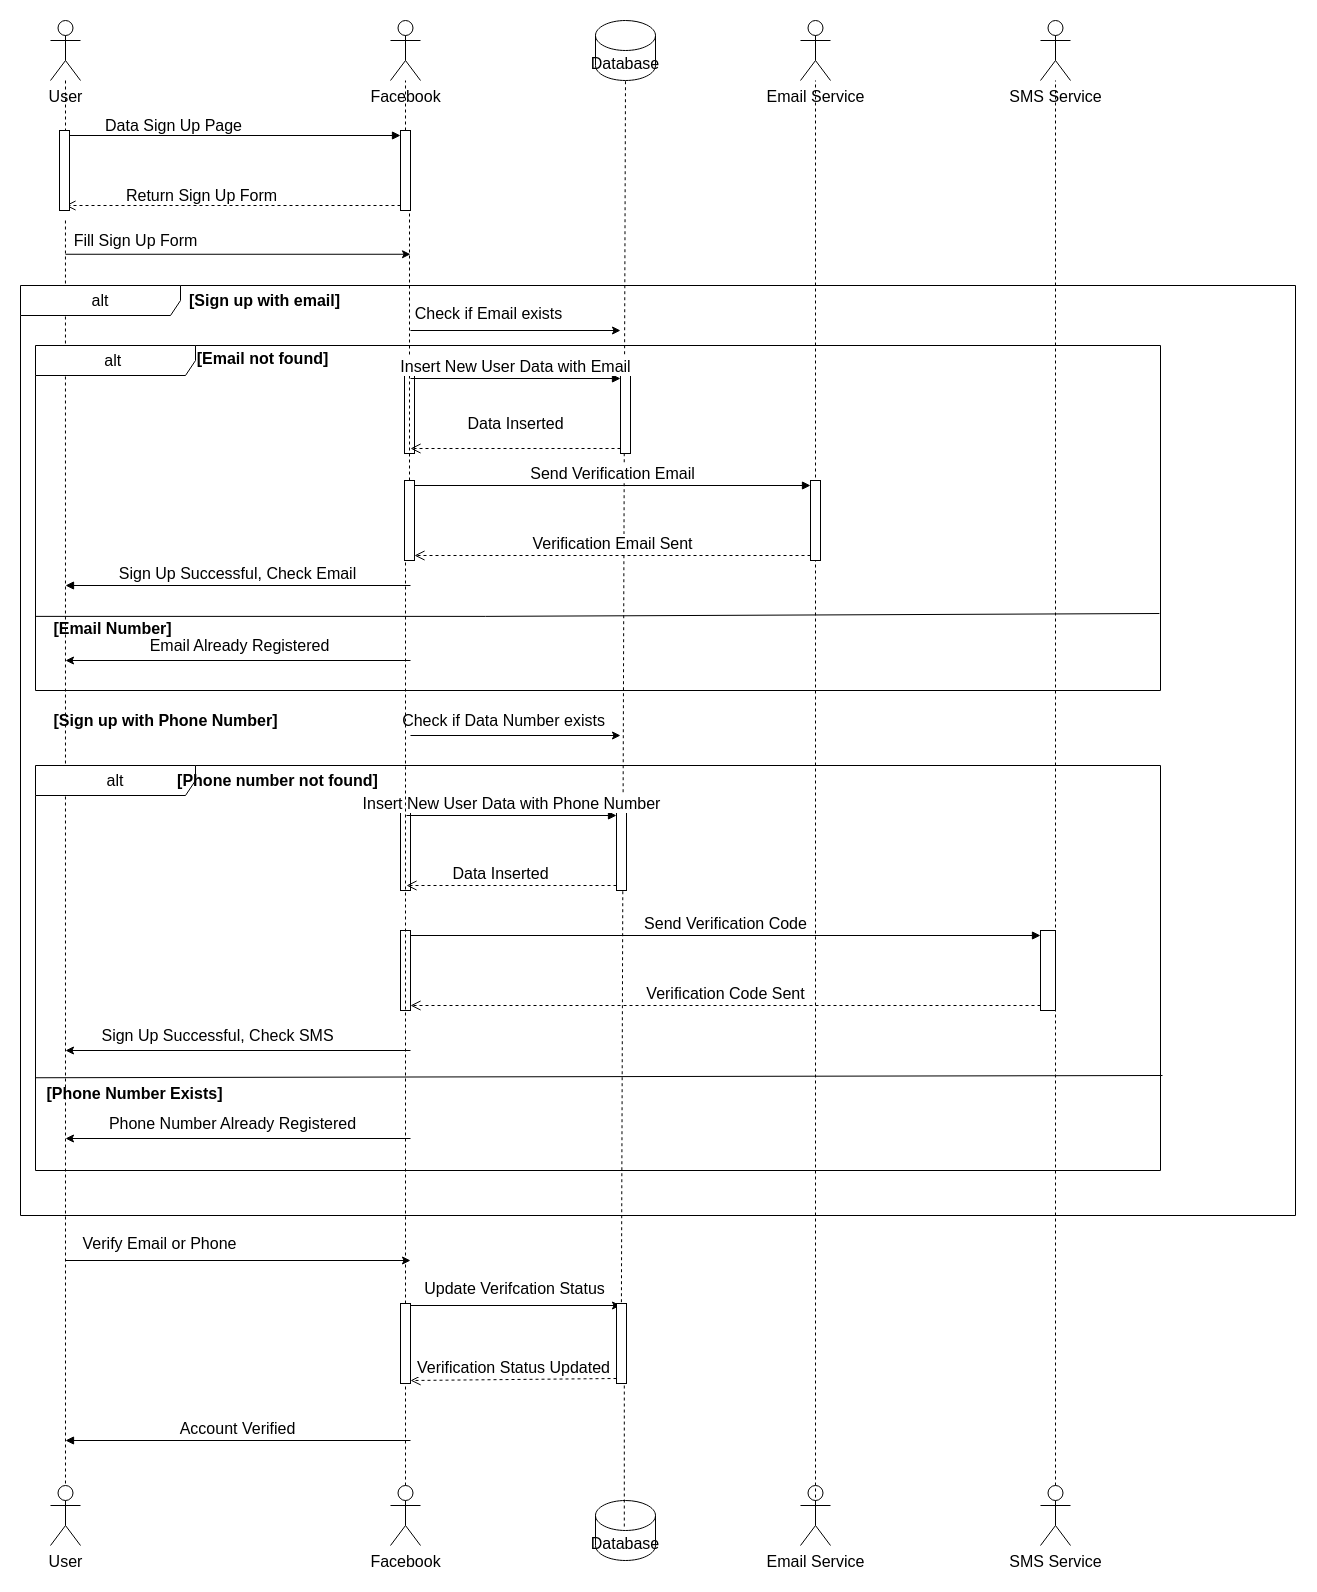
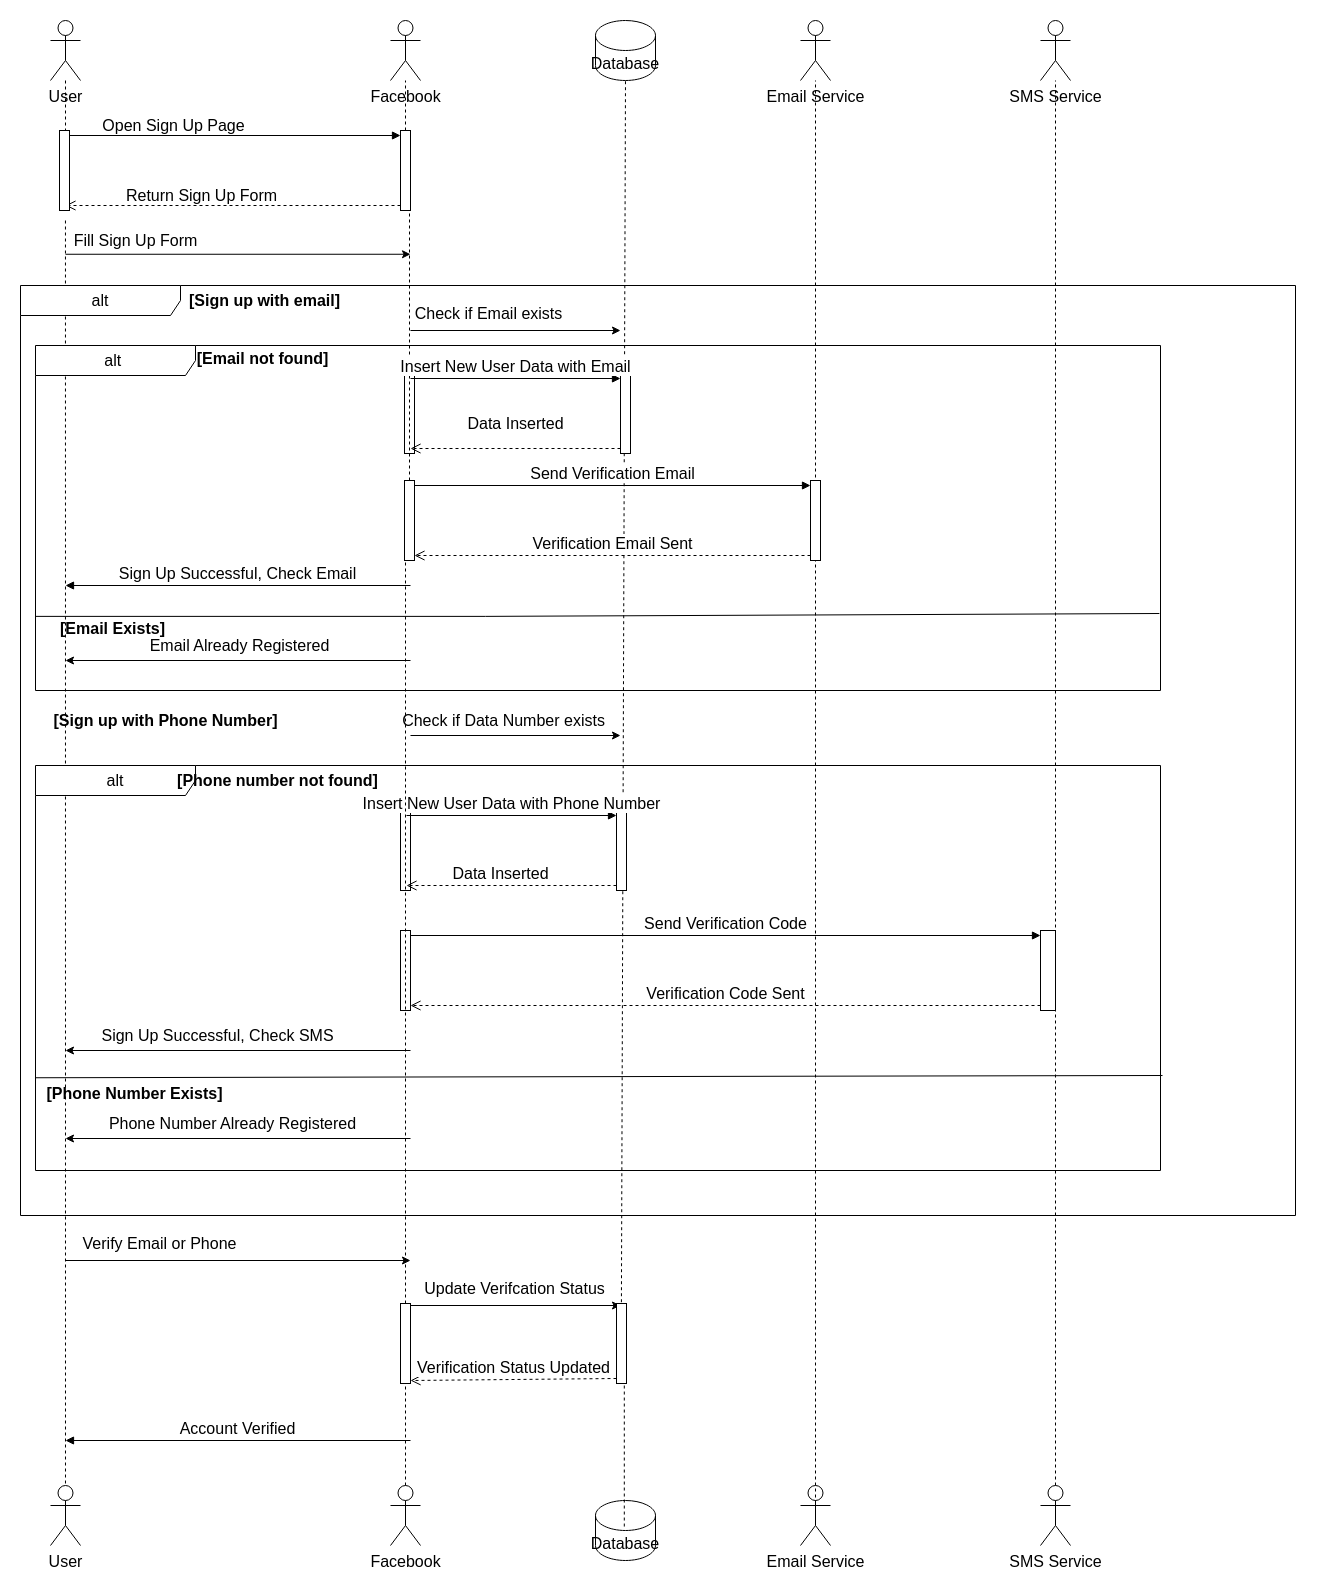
(174, 126) -> (174, 126)
(113, 629) -> (113, 629)
